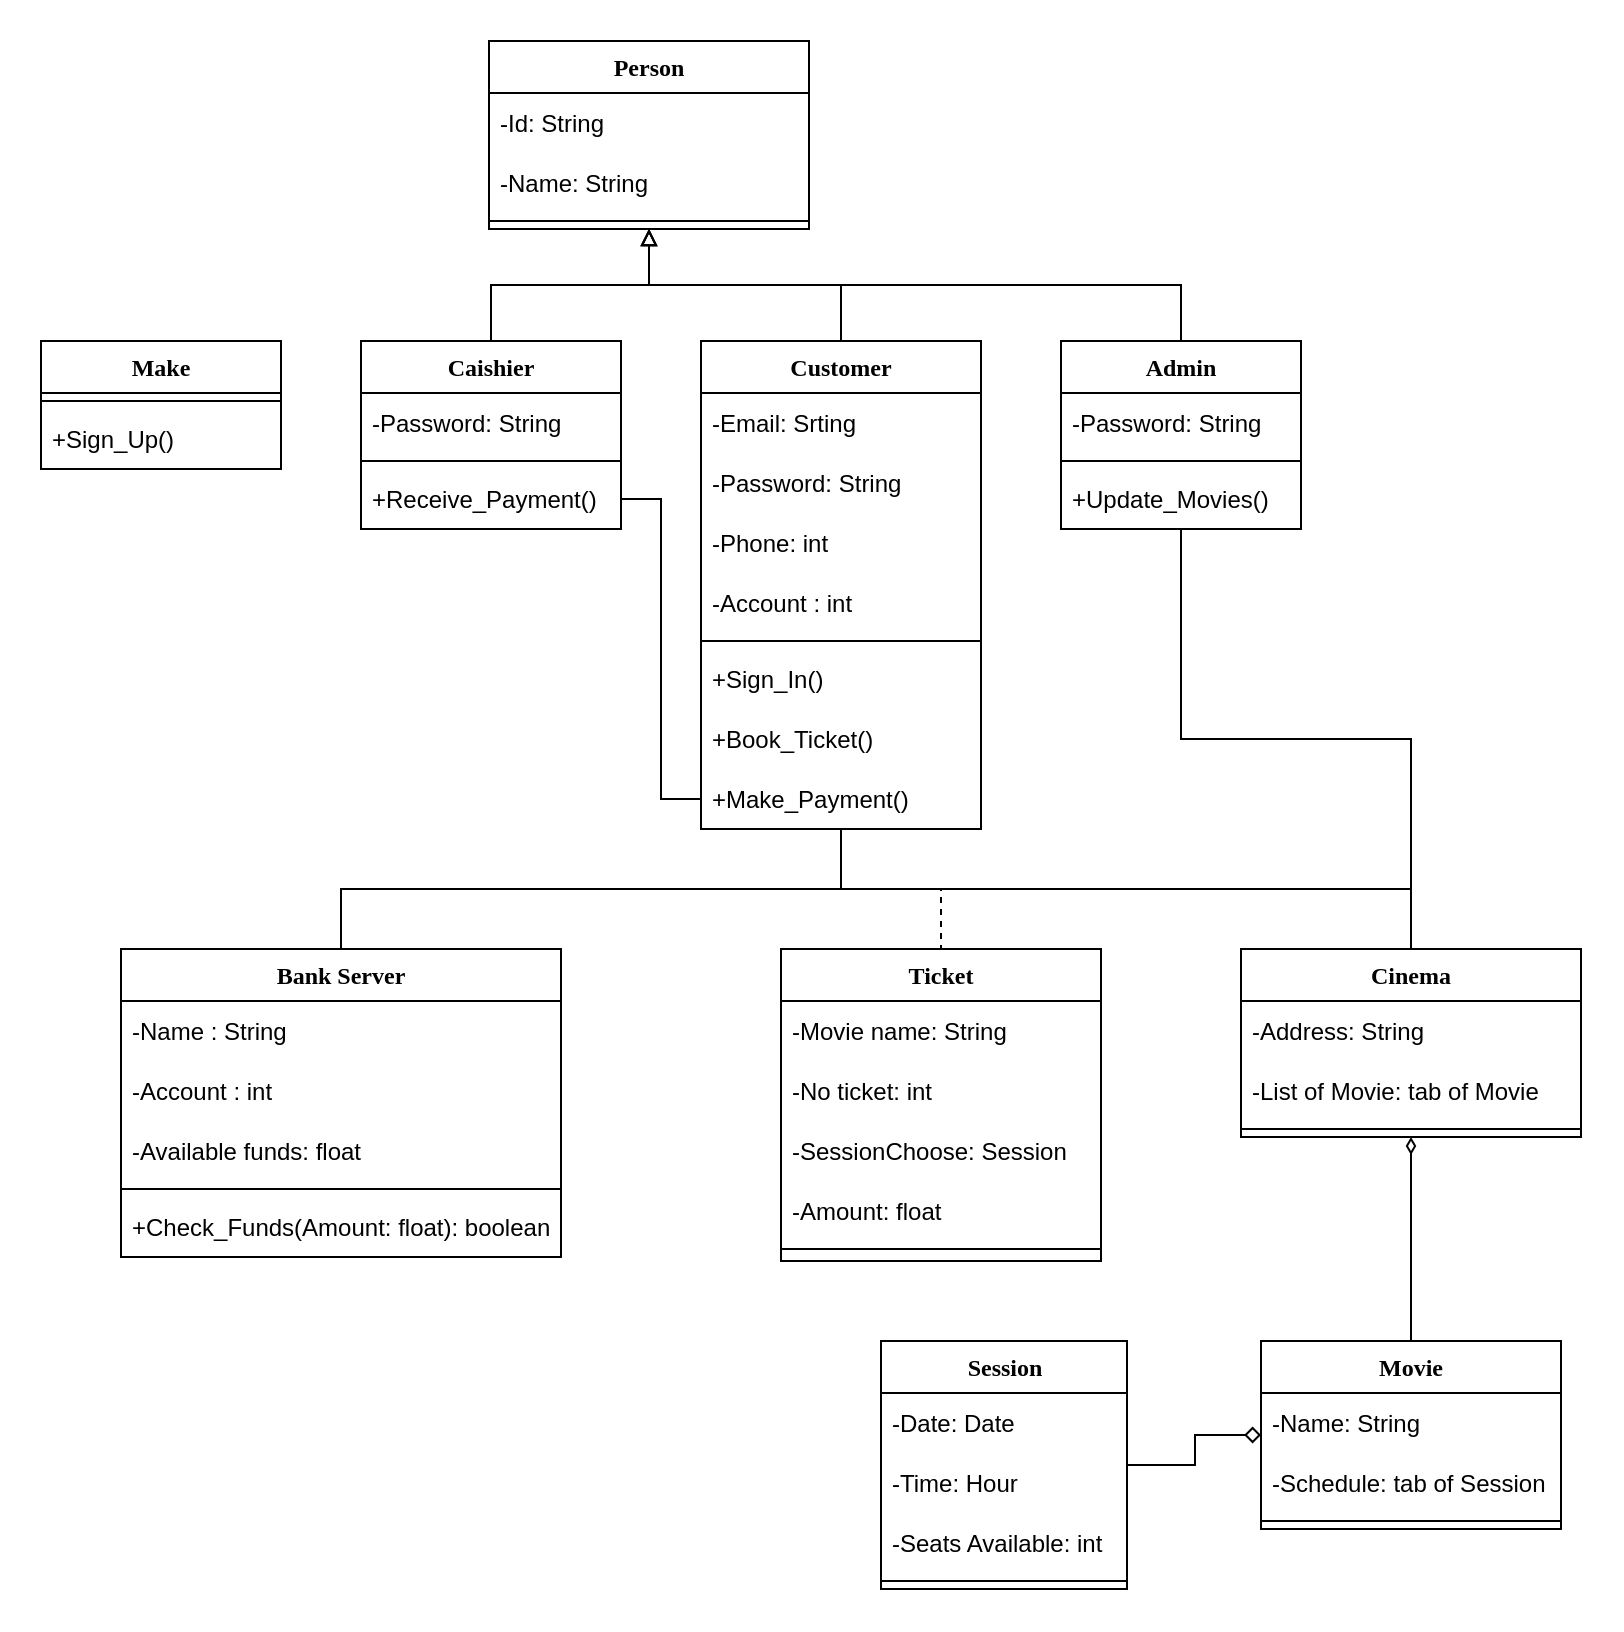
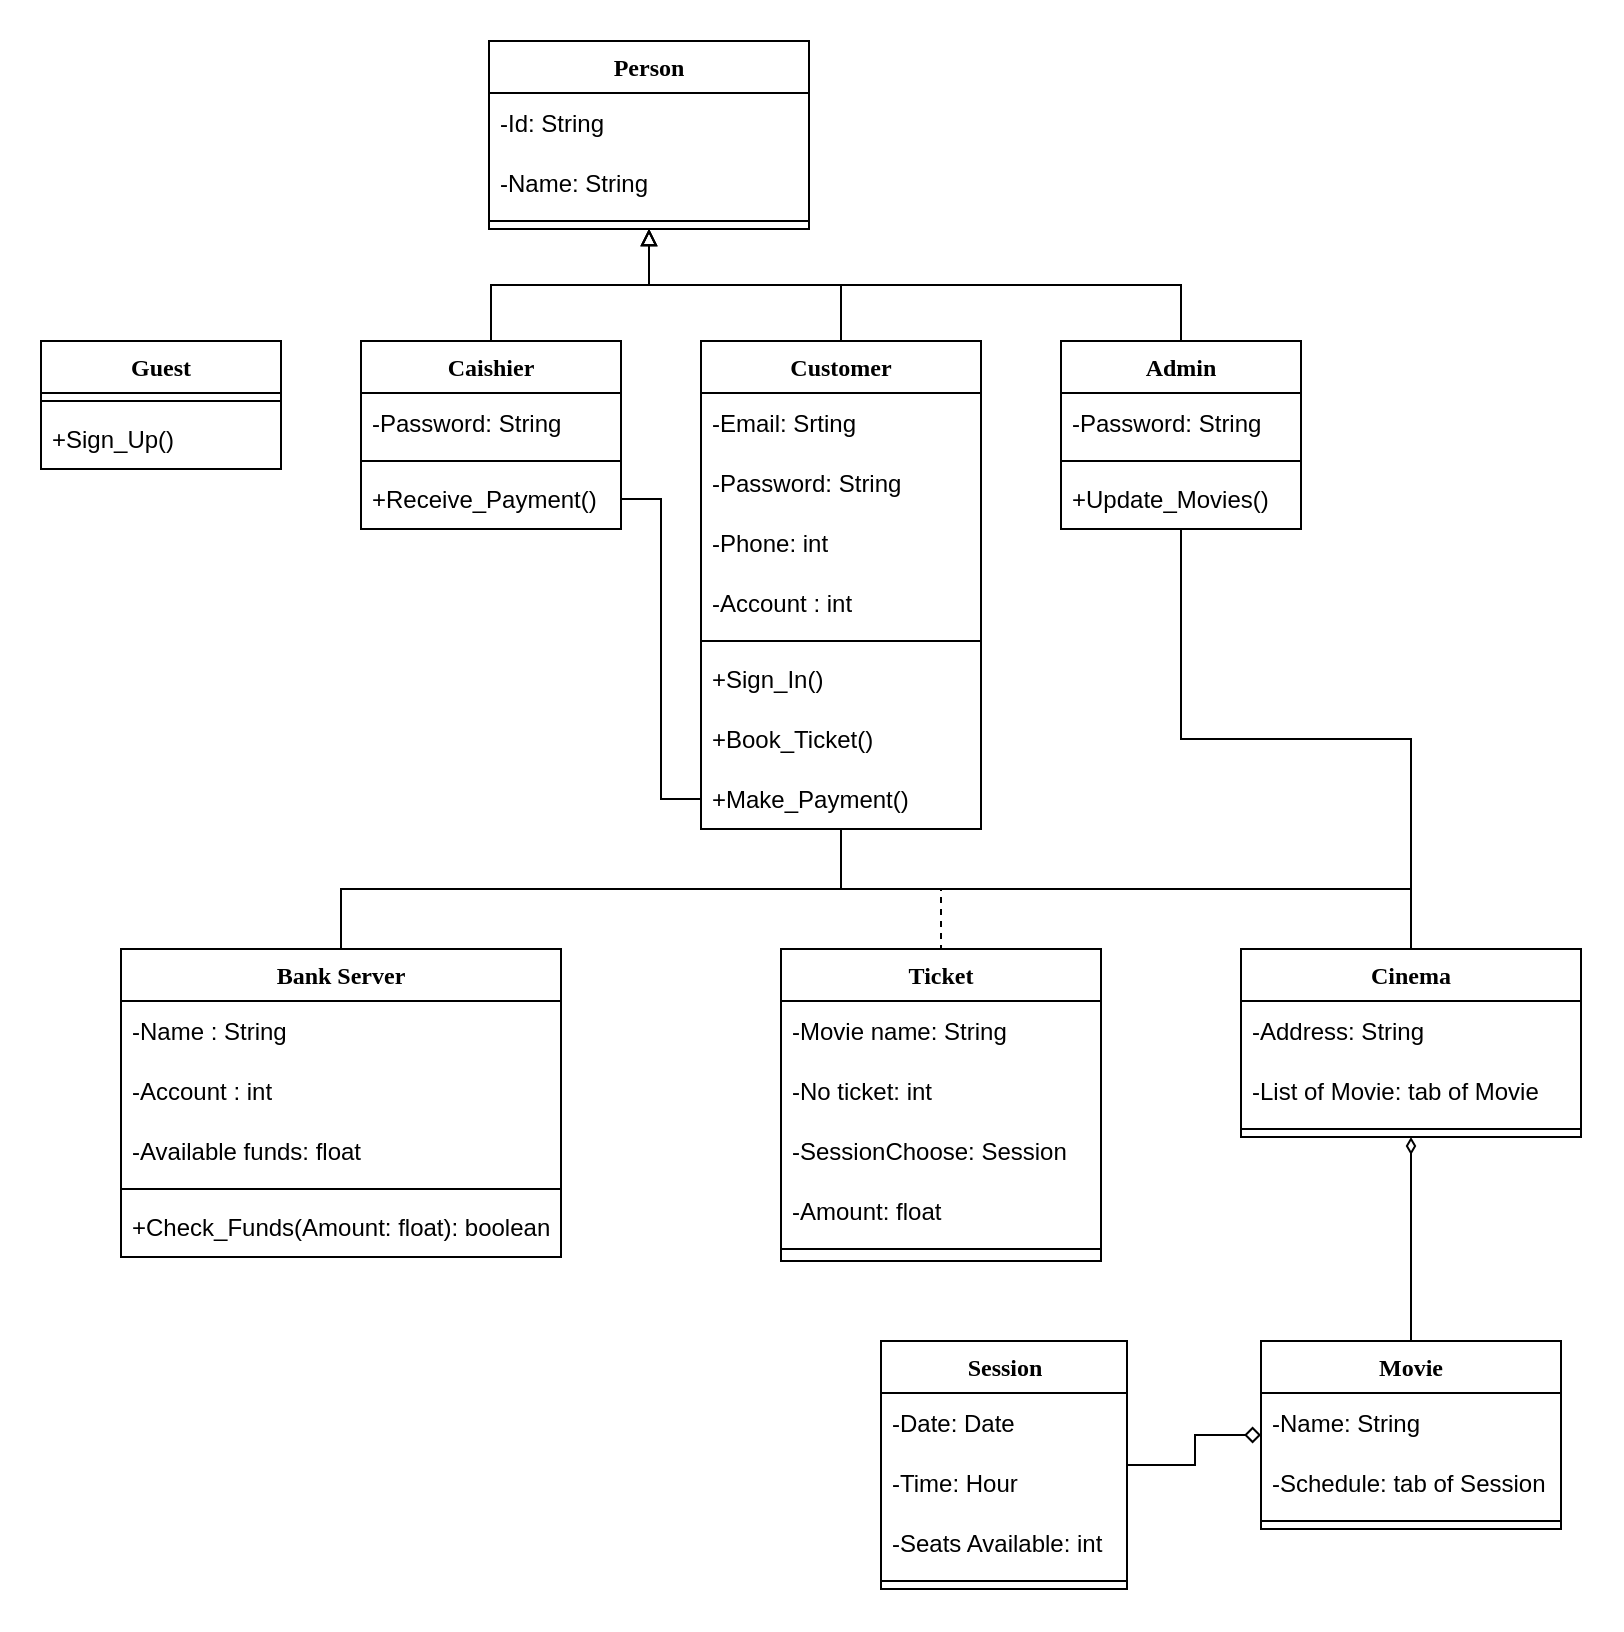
(162, 369) -> (162, 369)
